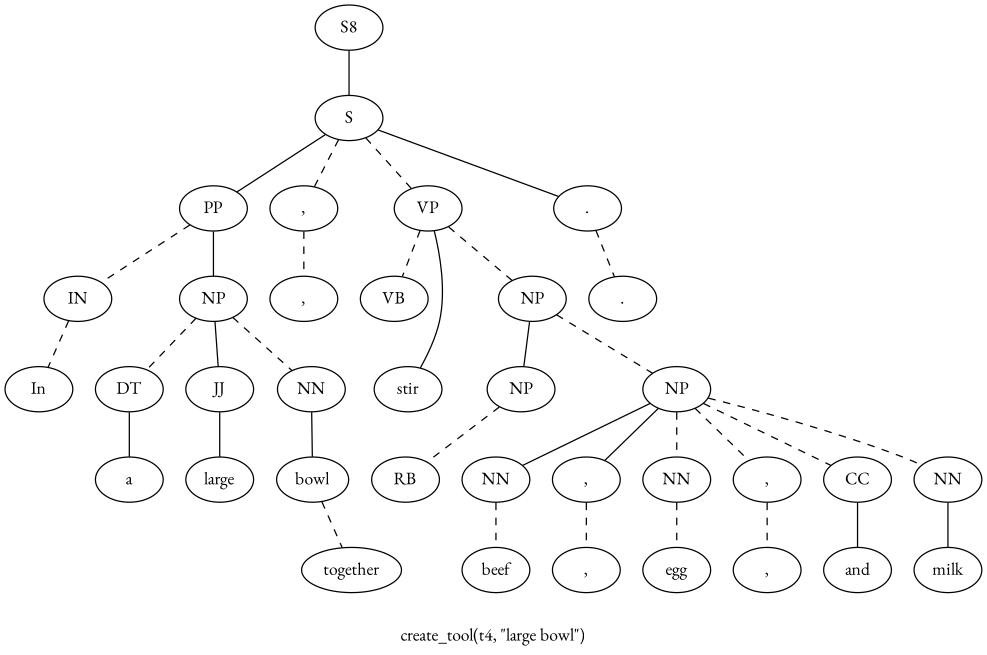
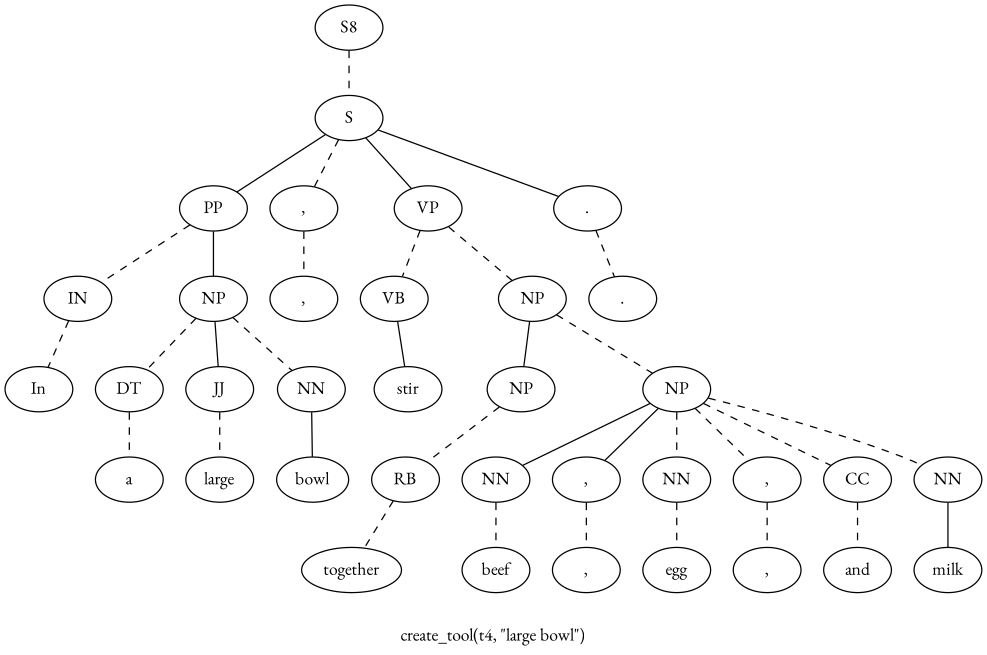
(349, 73) -> (349, 73)
(389, 163) -> (389, 163)
(442, 301) -> (401, 344)
(129, 435) -> (129, 435)
(220, 435) -> (220, 435)
(332, 525) -> (379, 524)
(858, 525) -> (858, 525)
